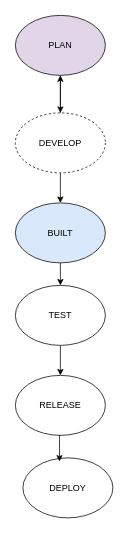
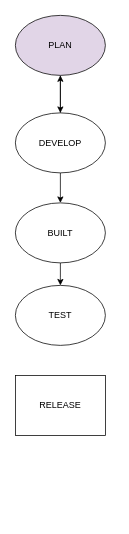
(60, 143) -> (60, 143)
(60, 233) -> (60, 233)
(60, 357) -> none
(60, 405) -> (60, 405)
(59, 446) -> none
(68, 488) -> none
